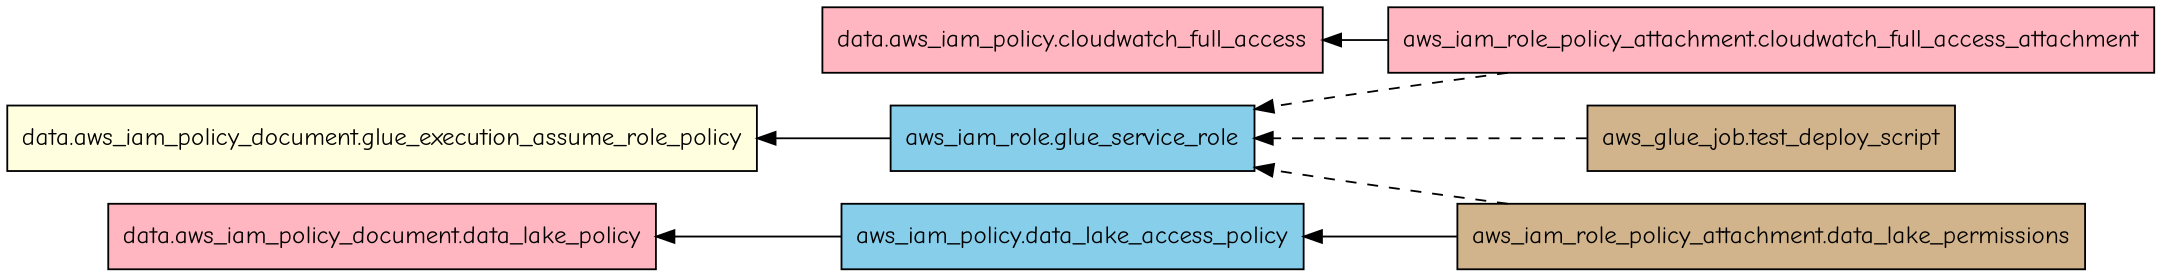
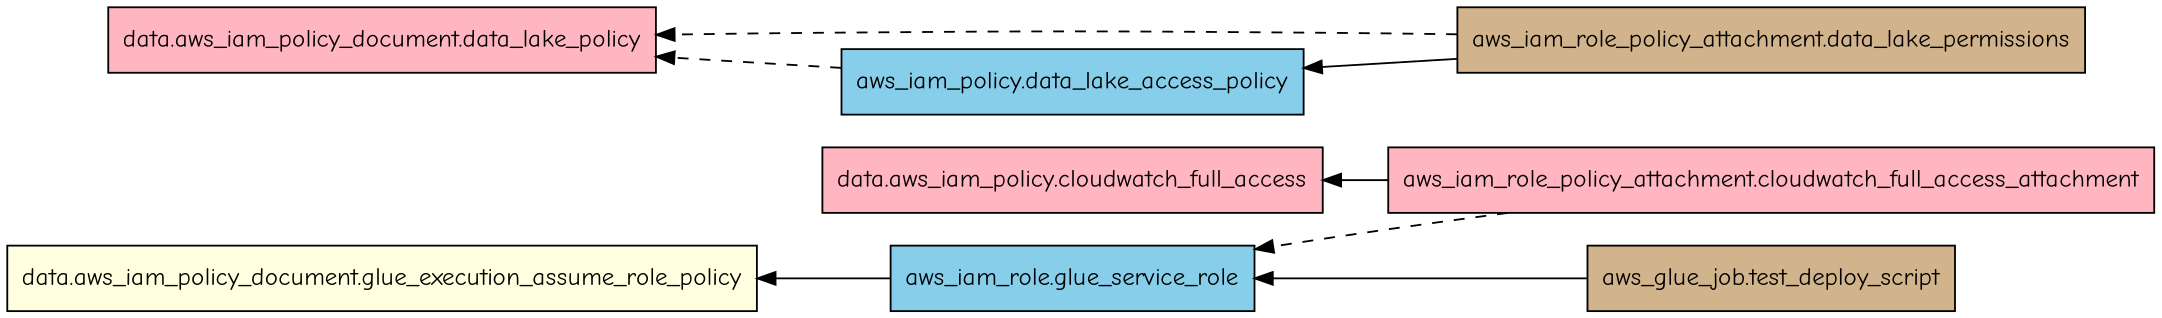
(1430, 138) -> (1430, 278)
(1390, 188) -> (1066, 31)
(758, 237) -> (758, 63)
